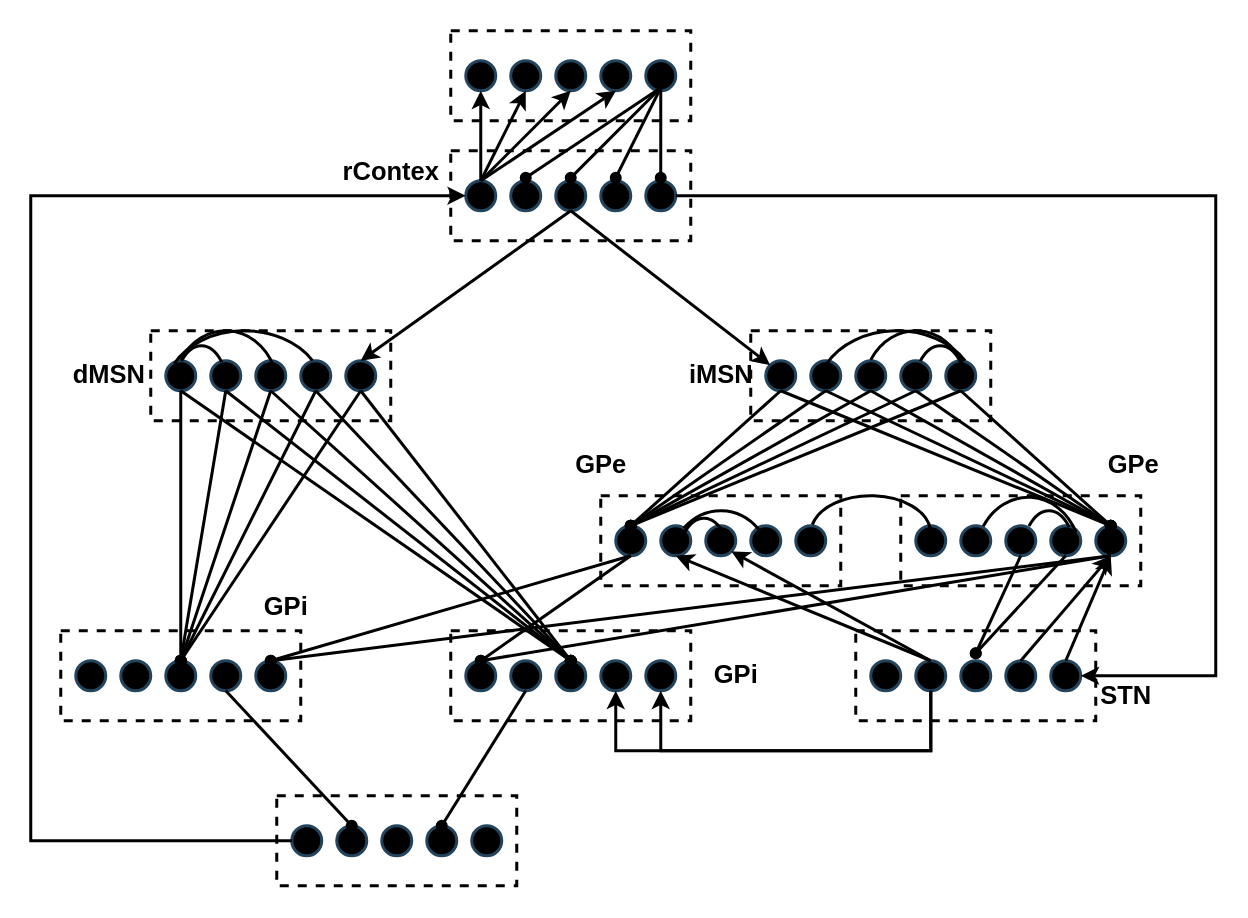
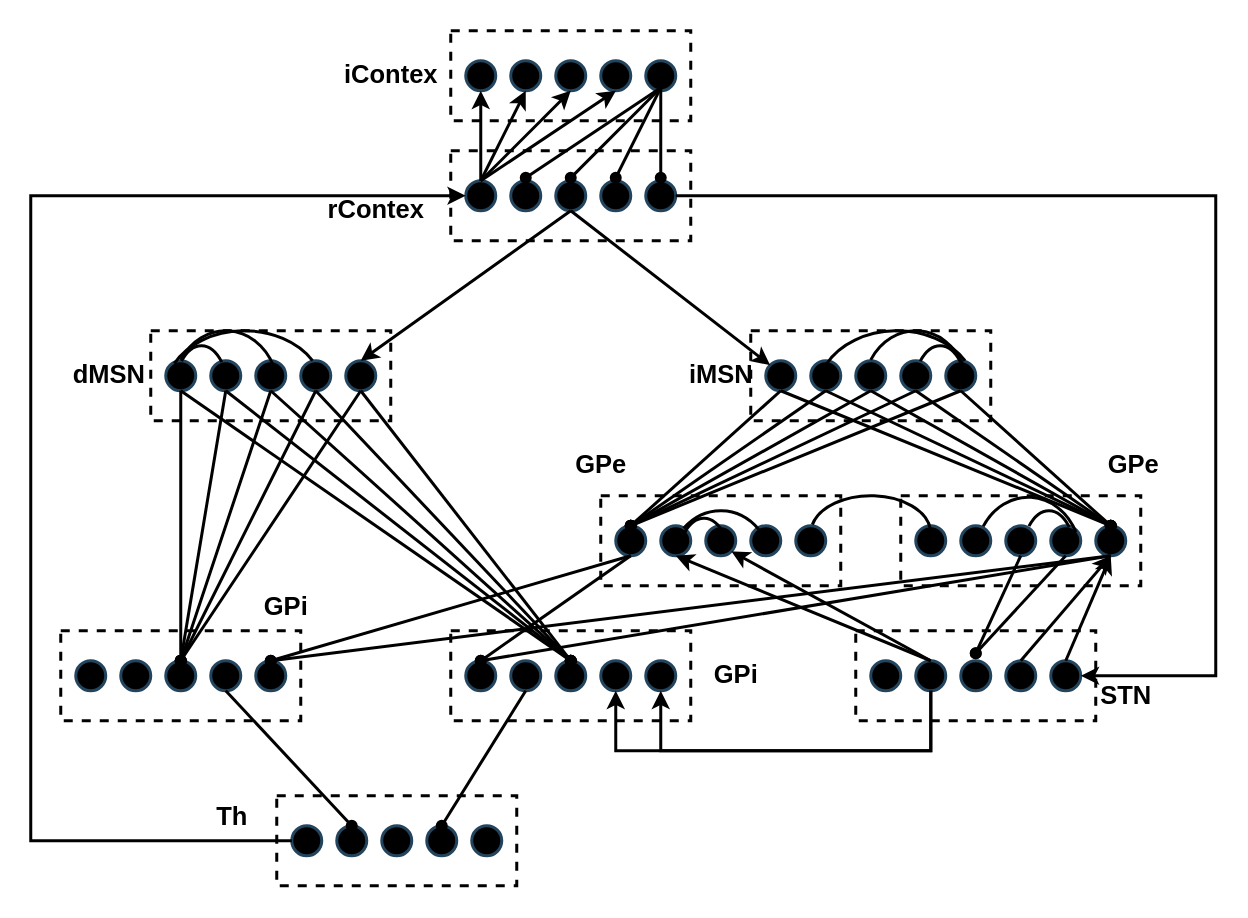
none -> (391, 76)
(391, 173) -> (376, 211)
none -> (232, 818)
